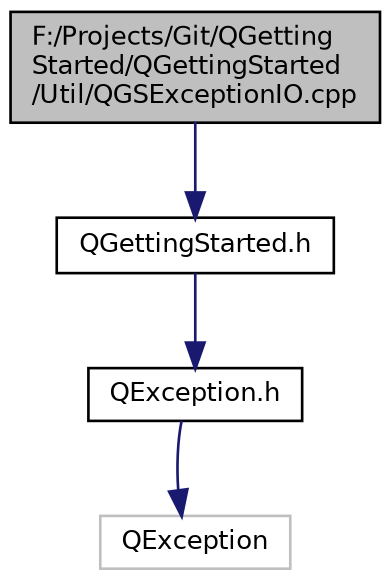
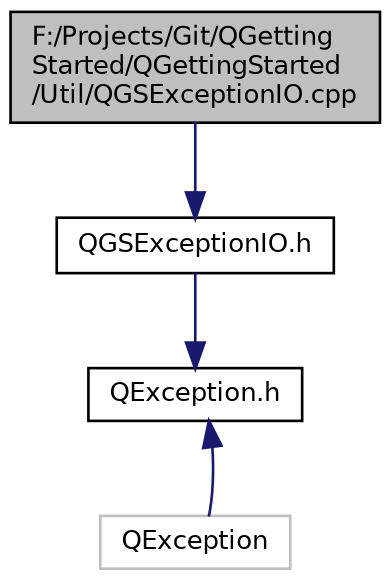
(195, 245) -> (195, 245)
(178, 455) -> (213, 482)
